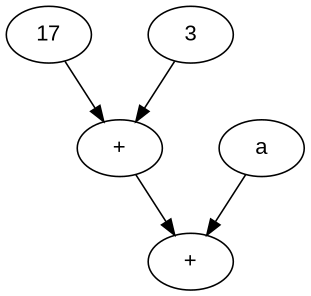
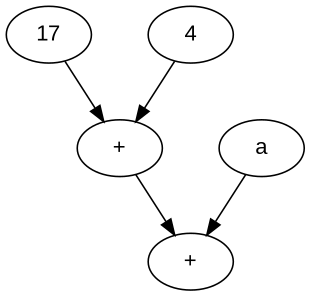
(191, 35) -> (191, 35)
